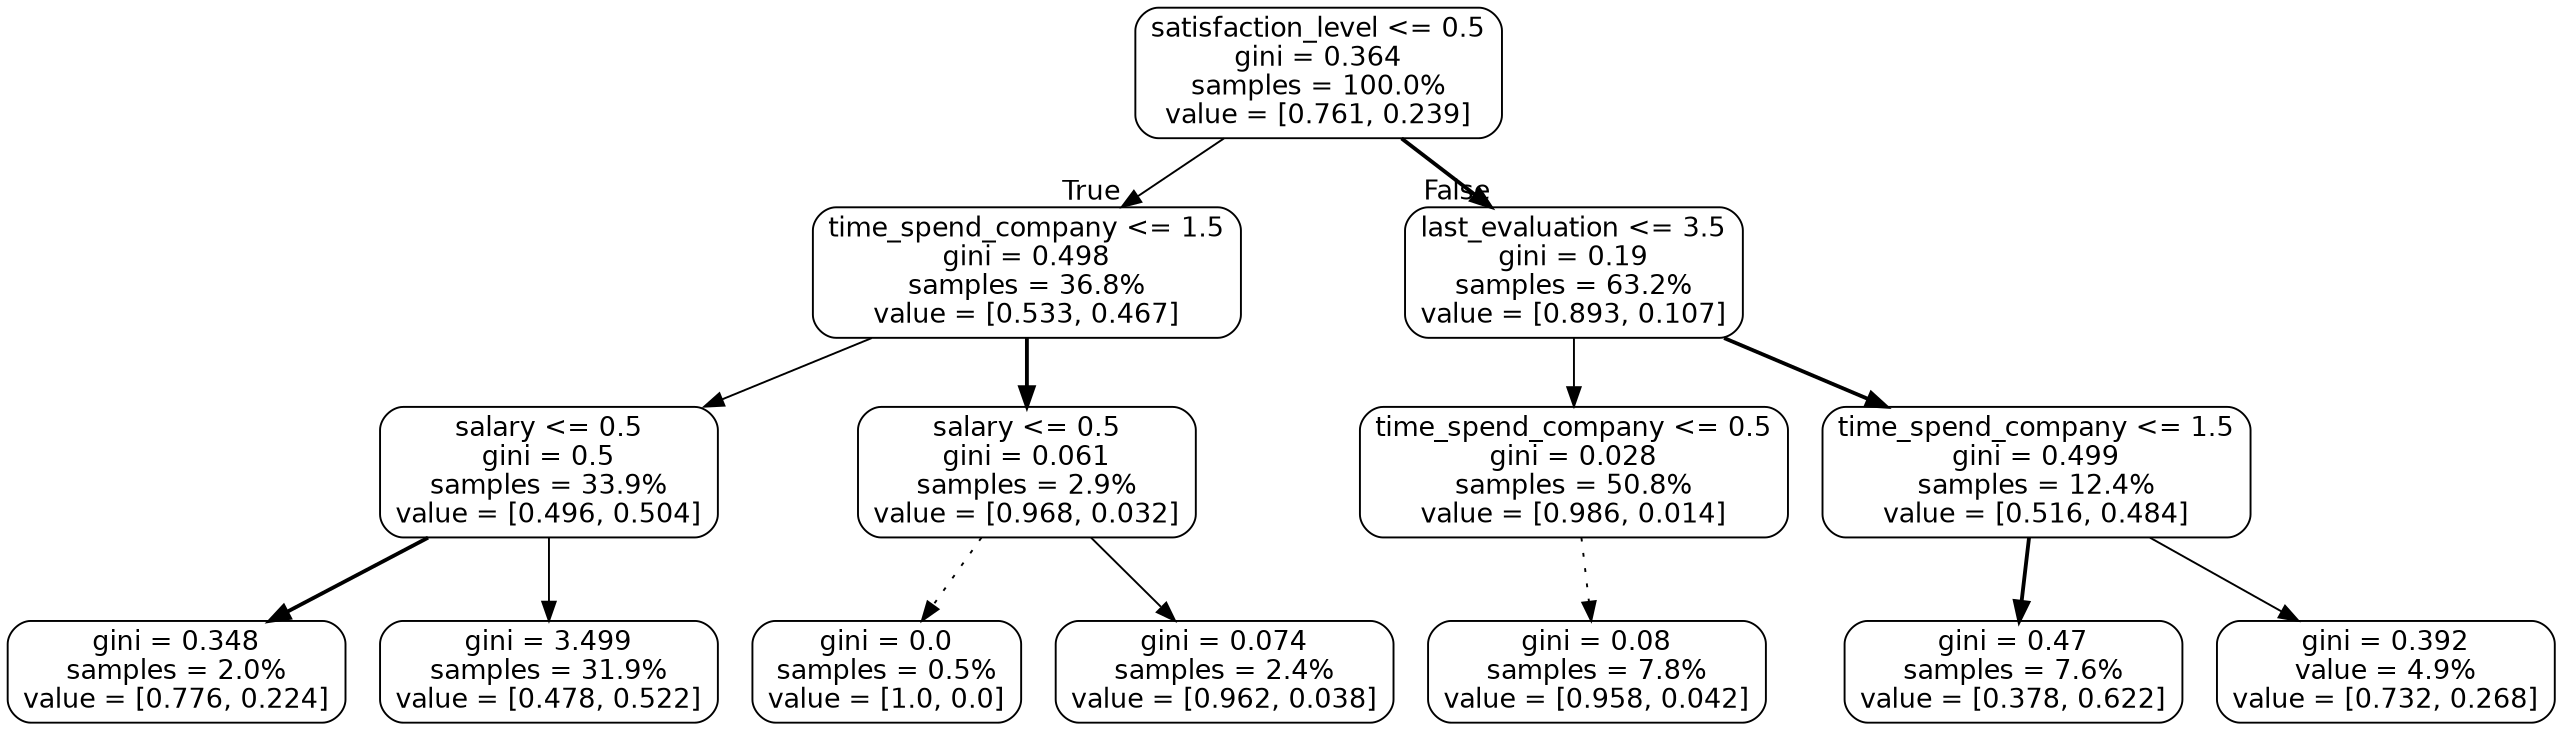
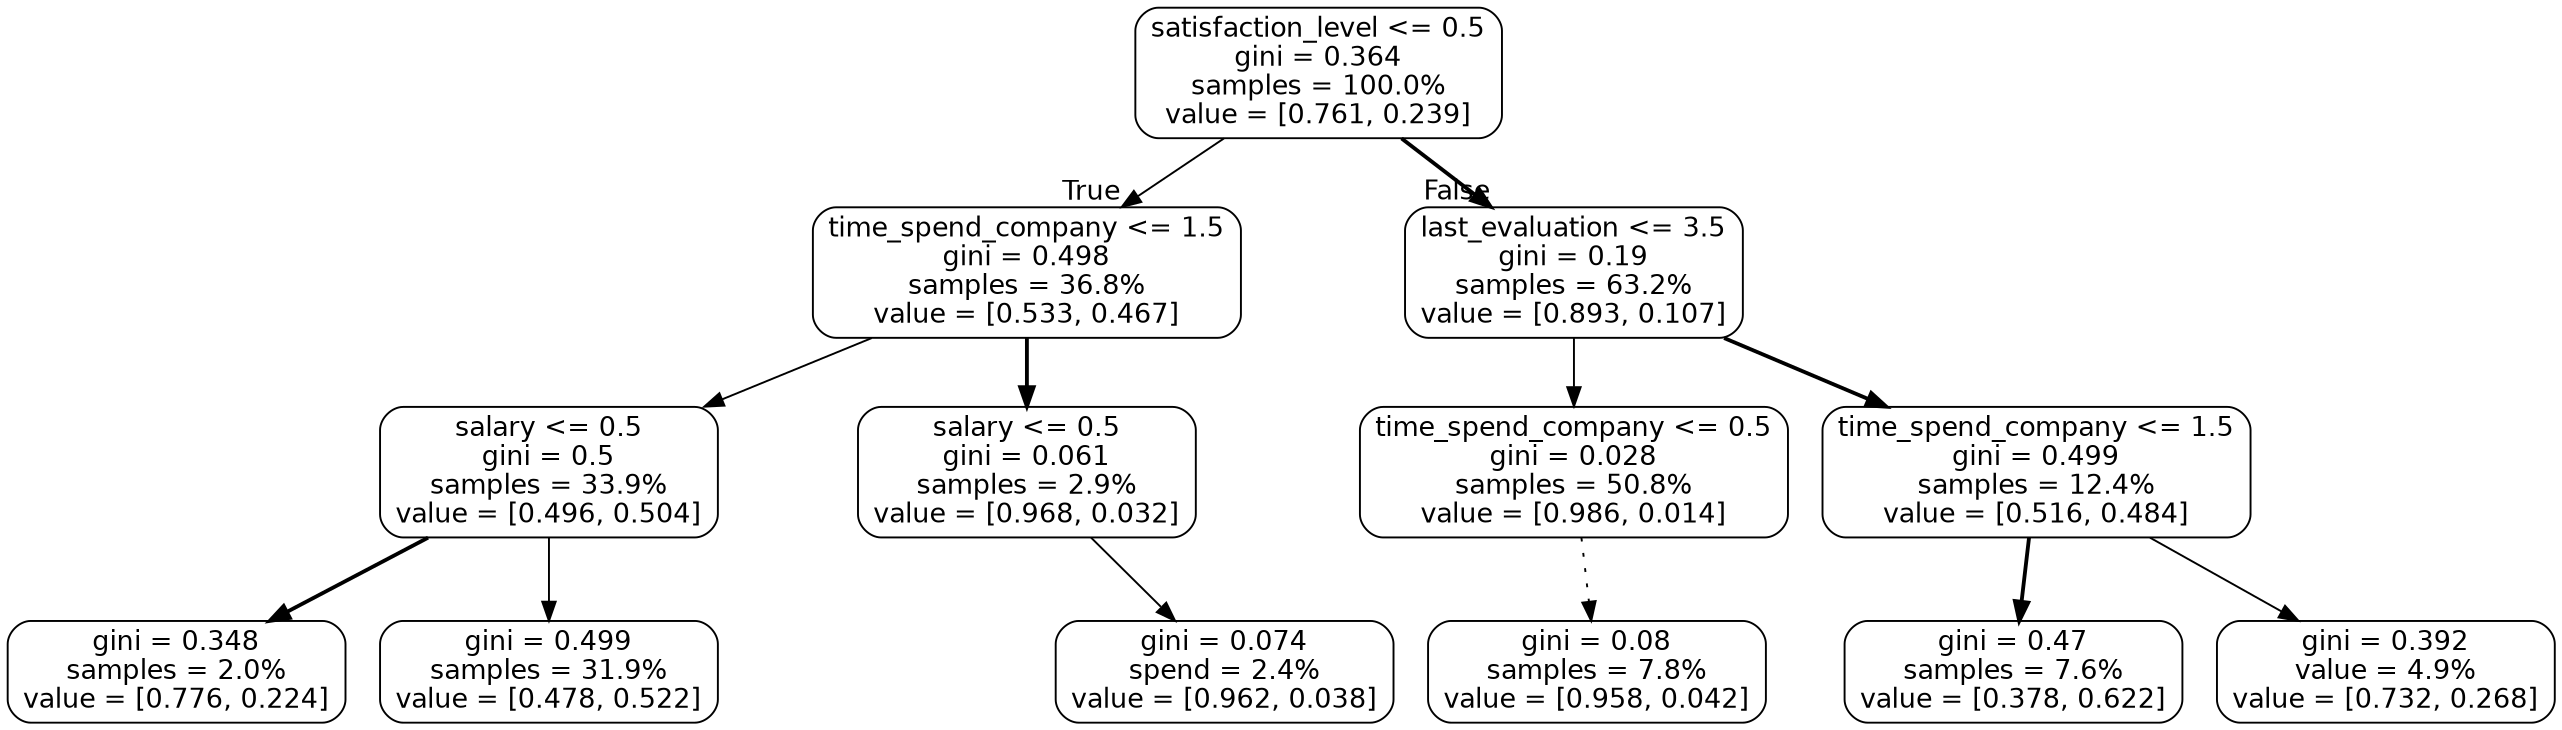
(549, 672) -> (549, 672)
(887, 672) -> none
(1225, 672) -> (1225, 672)
